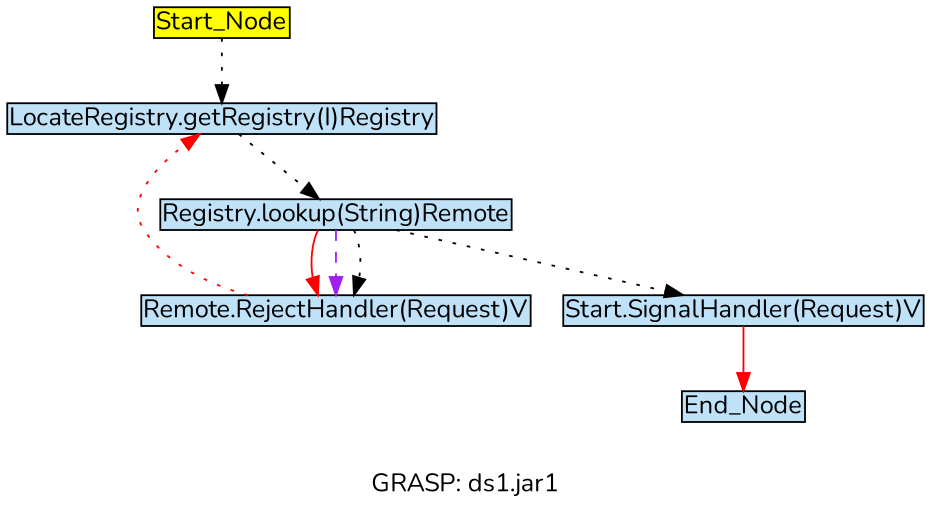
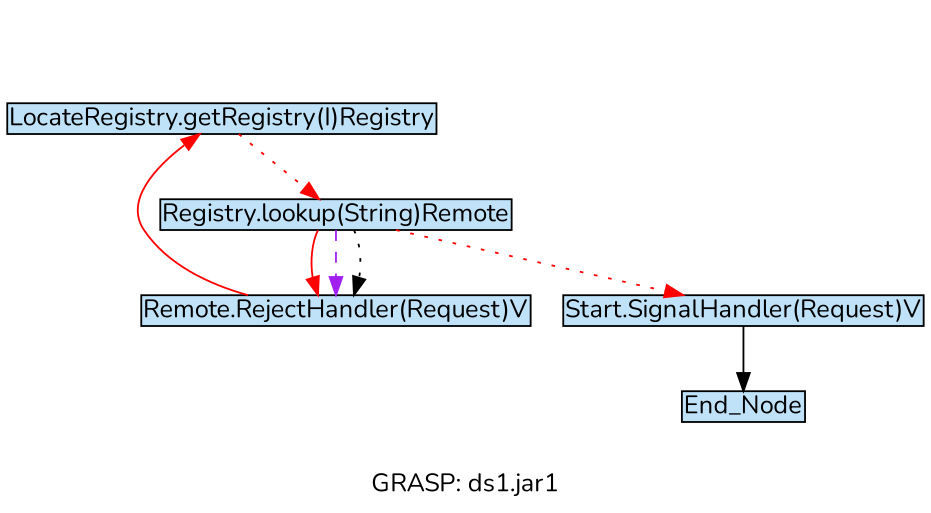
(222, 23) -> none
(272, 161) -> (272, 161)
(151, 239) -> (151, 239)
(531, 261) -> (531, 261)
(743, 349) -> (743, 349)
